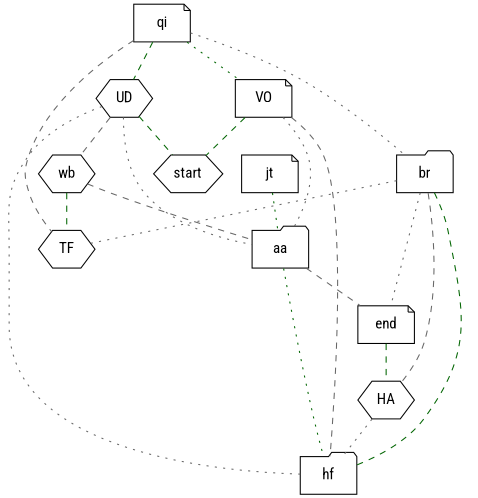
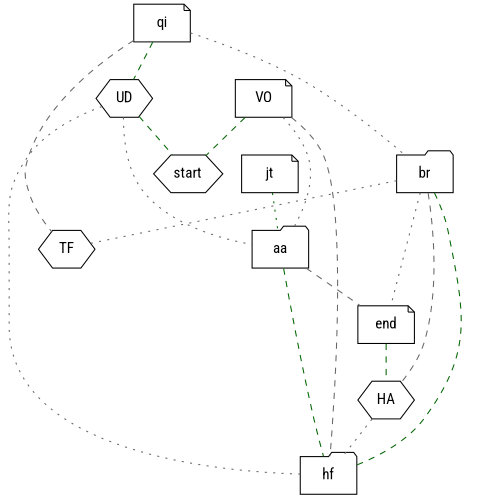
(213, 61) -> none
(67, 174) -> none
(302, 363) -> (302, 363)
